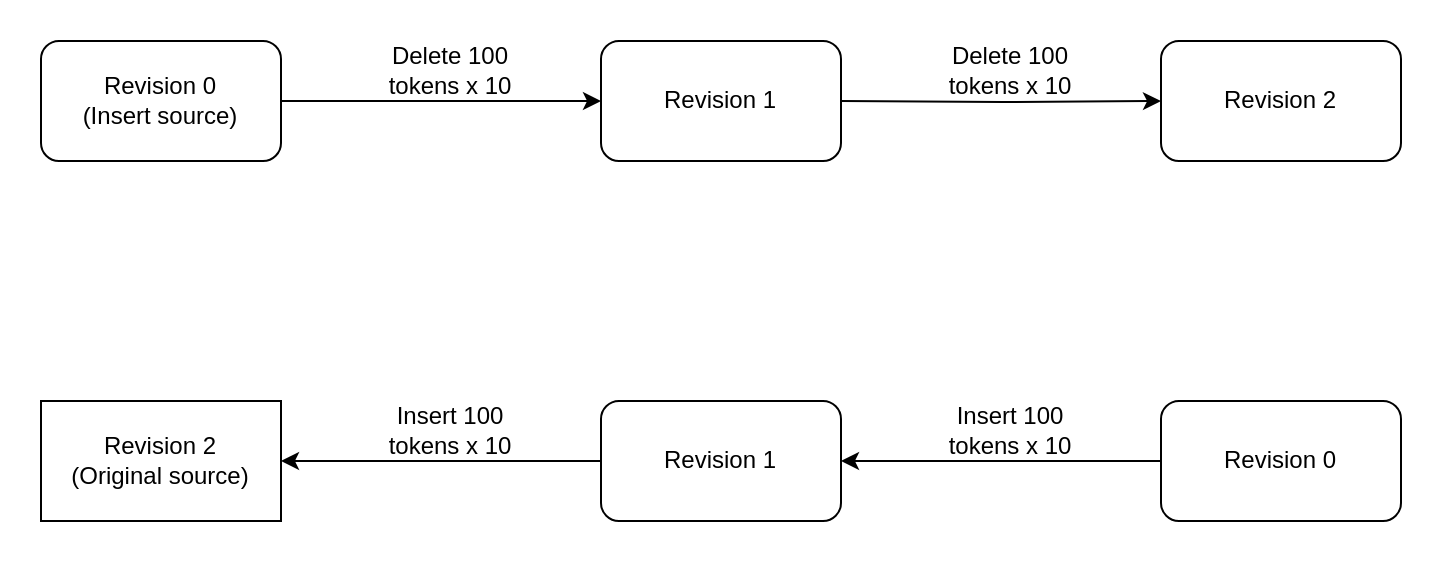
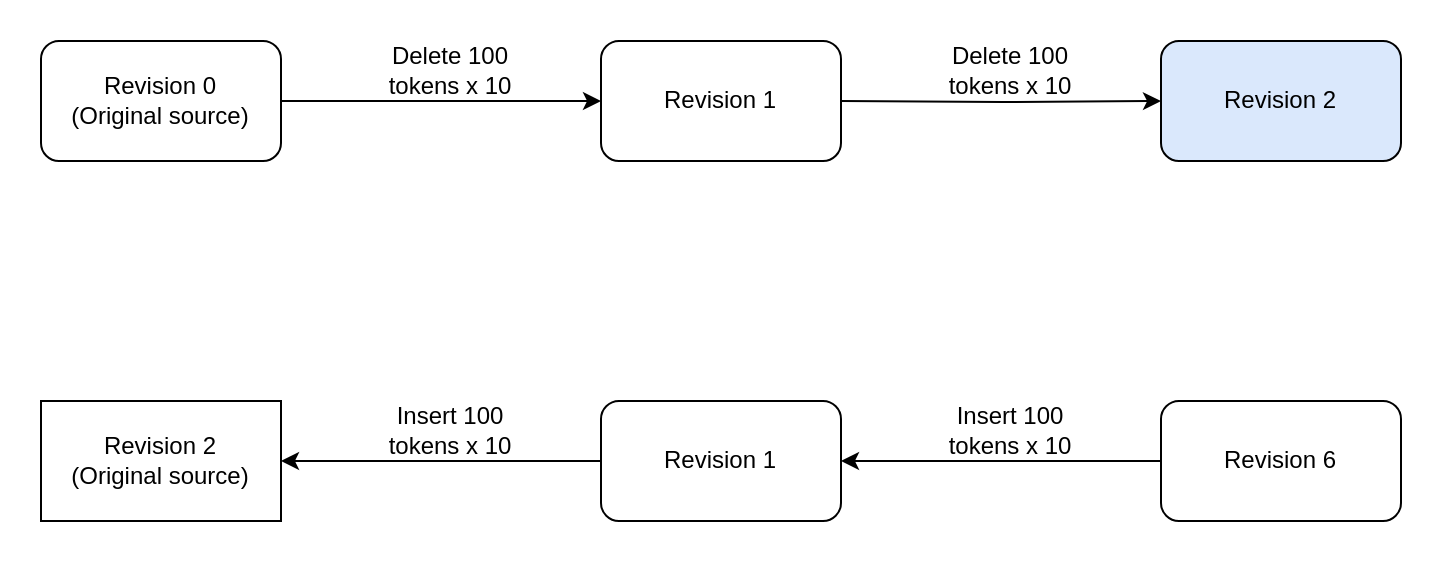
(161, 101) -> (161, 101)
(1281, 101) -> (1281, 101)
(1281, 461) -> (1281, 461)
